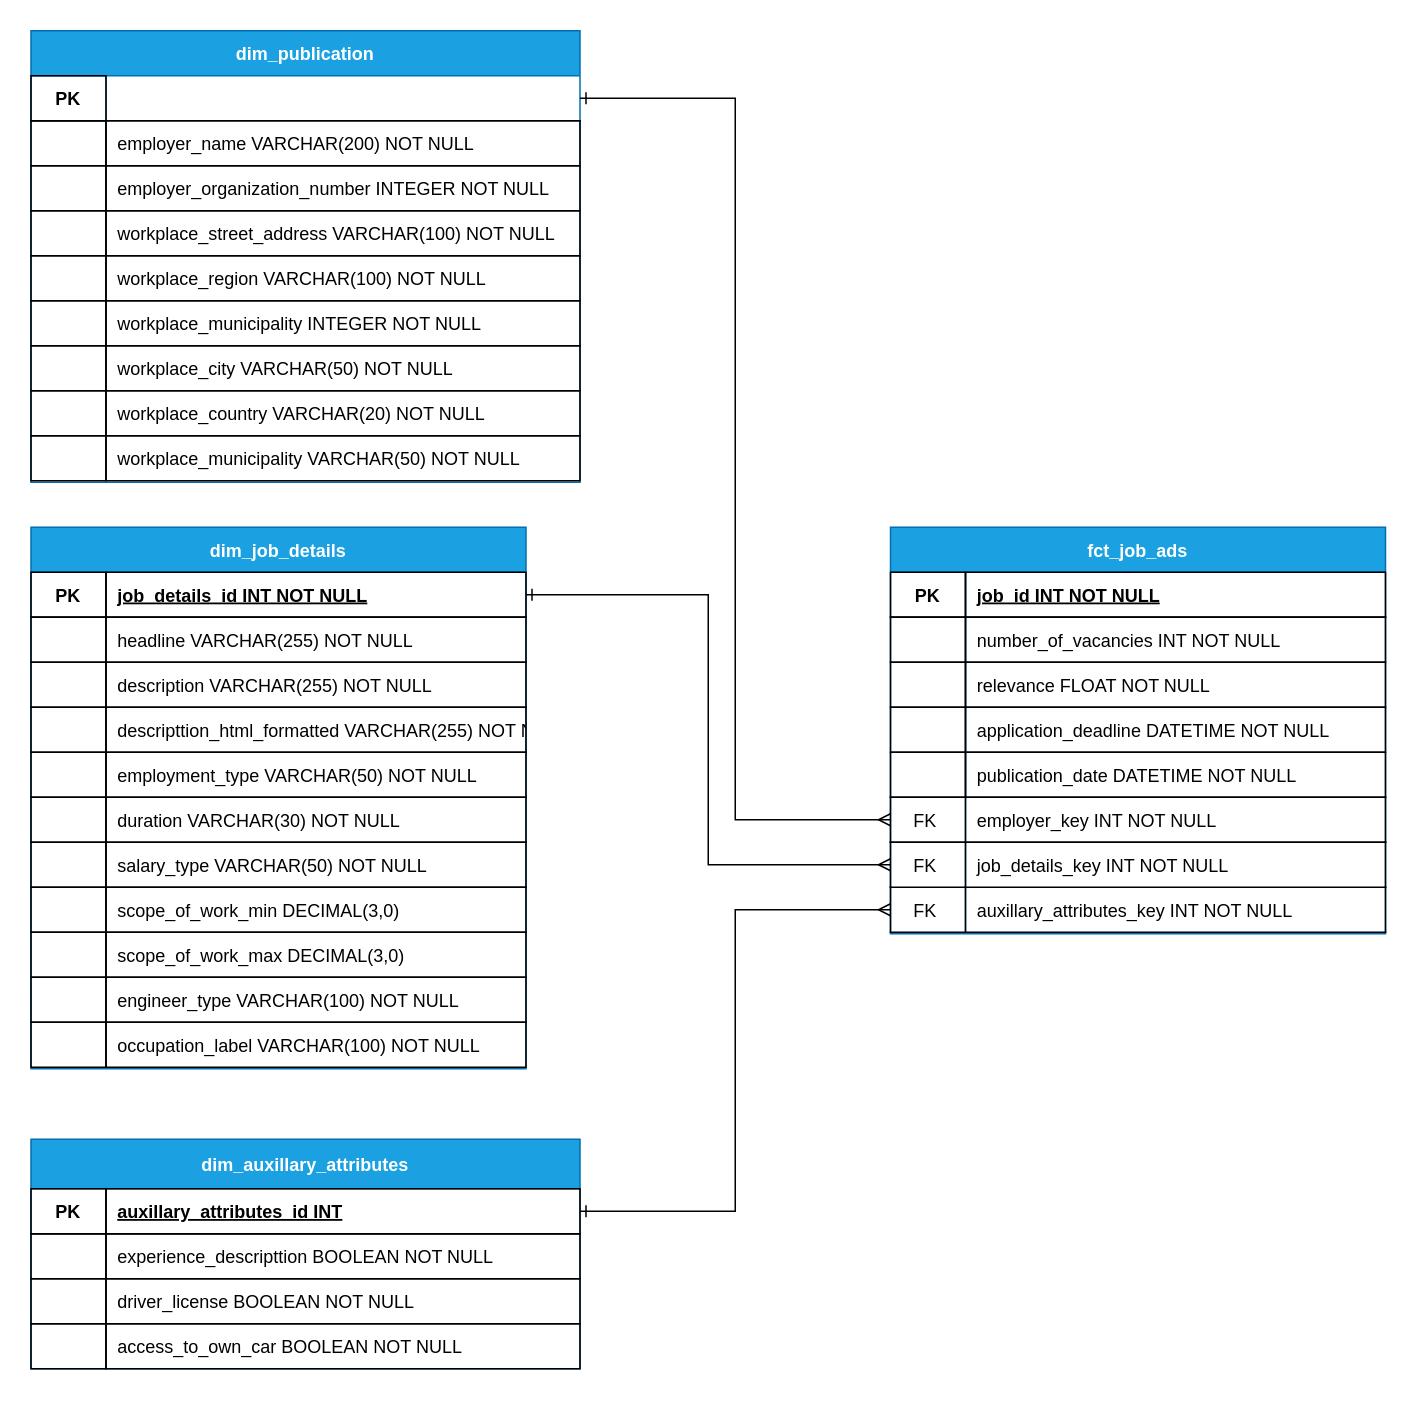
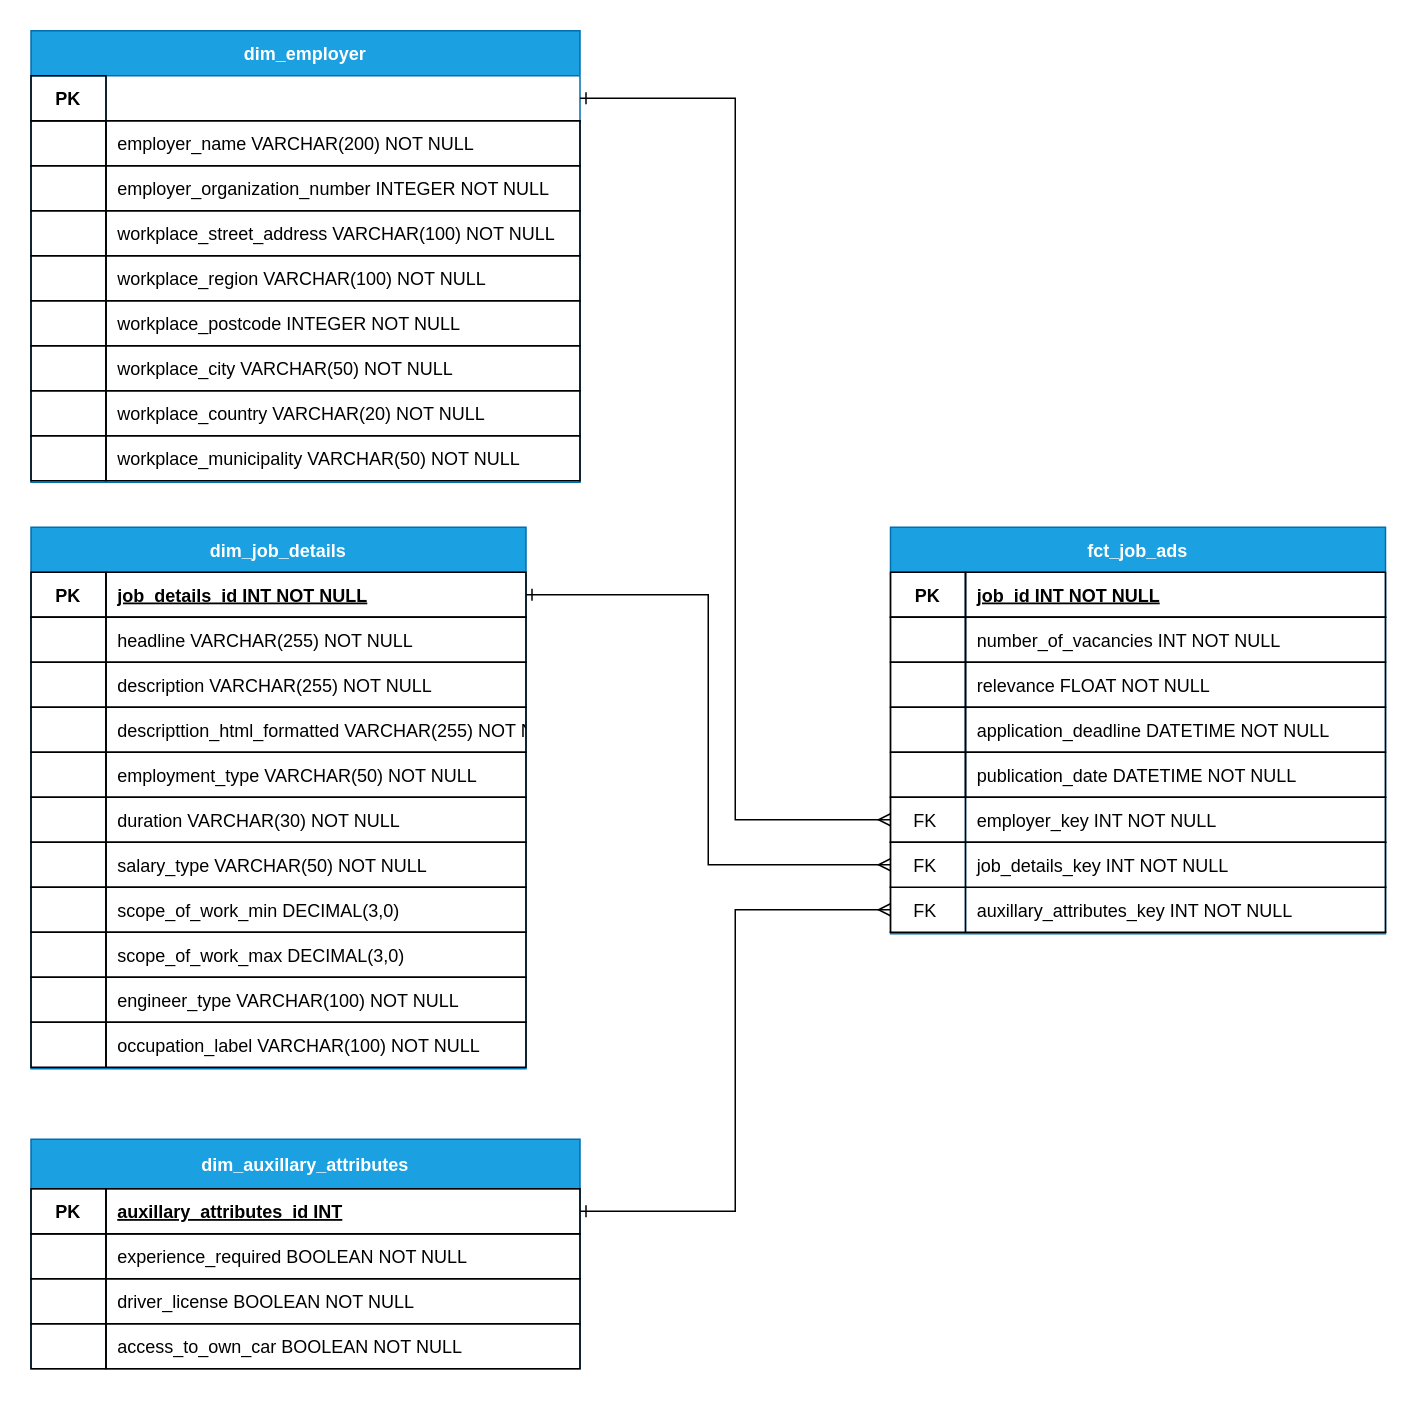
(305, 54) -> (305, 54)
(295, 324) -> (284, 324)
(305, 1257) -> (287, 1257)
